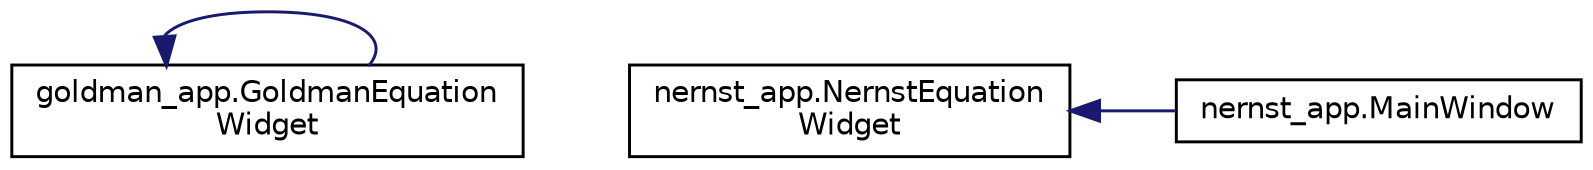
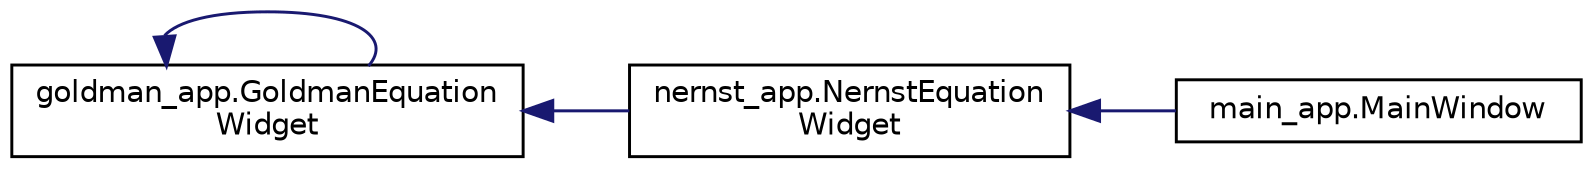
none -> (591, 111)
(1379, 111) -> (1379, 111)
